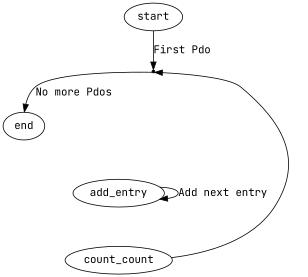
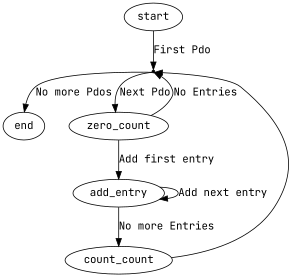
none -> (119, 126)
none -> (119, 223)
